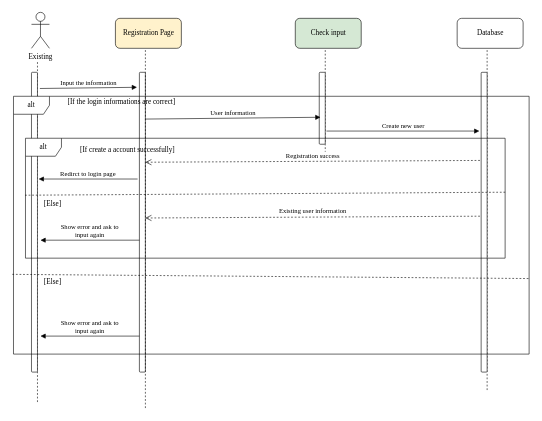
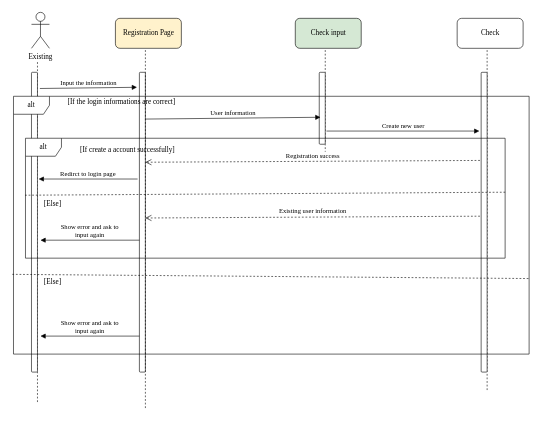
(491, 33) -> (491, 33)
